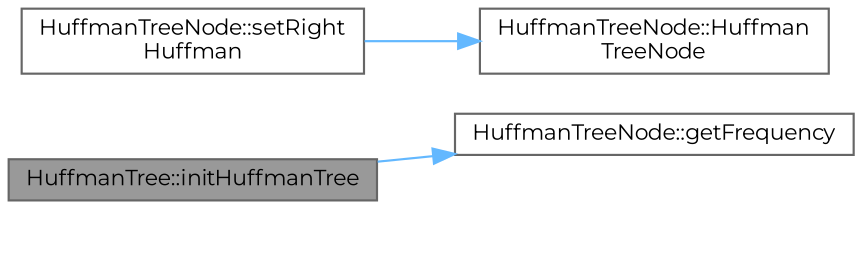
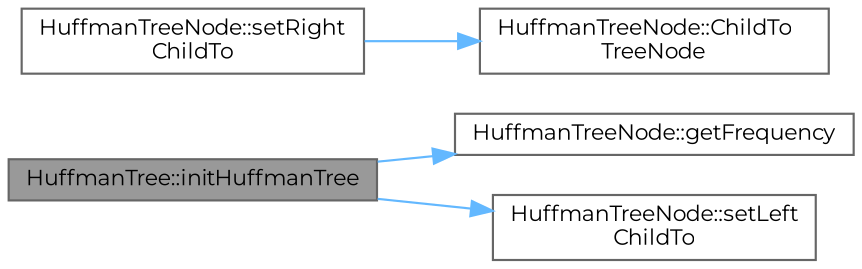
(193, 41) -> (193, 41)
(654, 41) -> (654, 41)
none -> (654, 227)
